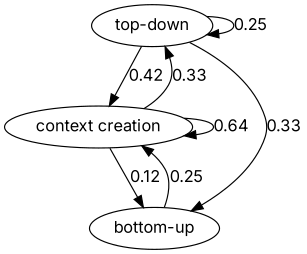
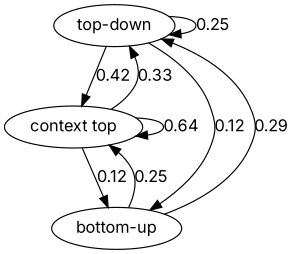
(99, 127) -> (74, 127)
(284, 127) -> (230, 127)
none -> (255, 131)
